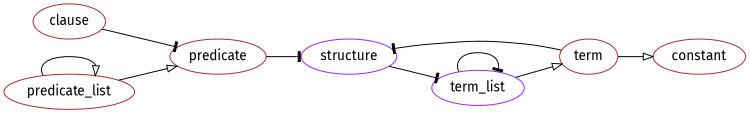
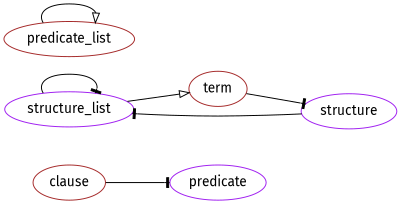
(218, 57) -> (218, 183)
(281, 57) -> none
(699, 57) -> none
(143, 74) -> none
(478, 88) -> (69, 109)
